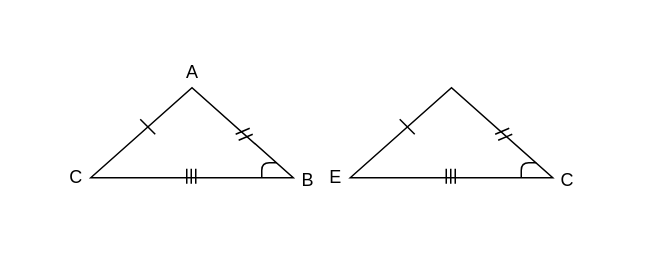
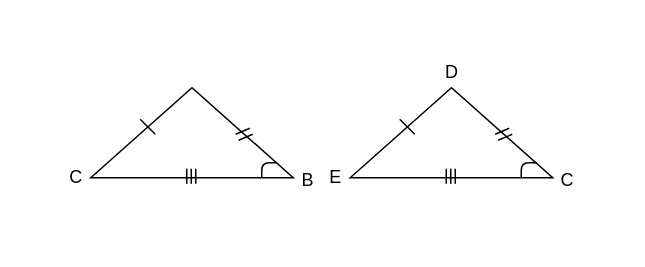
(192, 73) -> none
none -> (452, 73)
